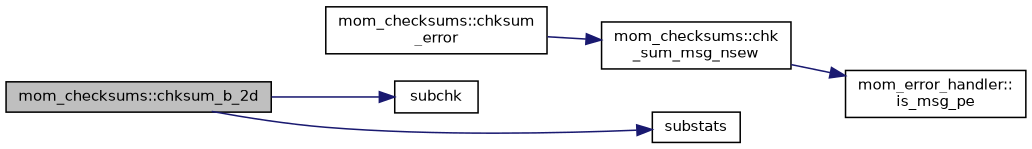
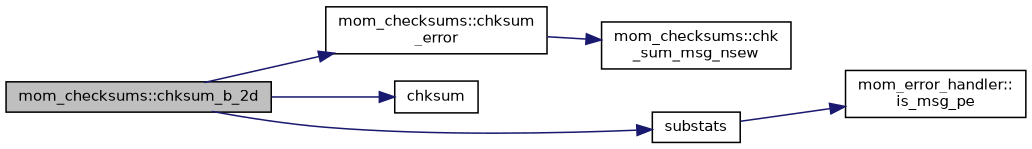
(811, 69) -> (785, 115)
none -> (262, 70)
(436, 97) -> (436, 97)
